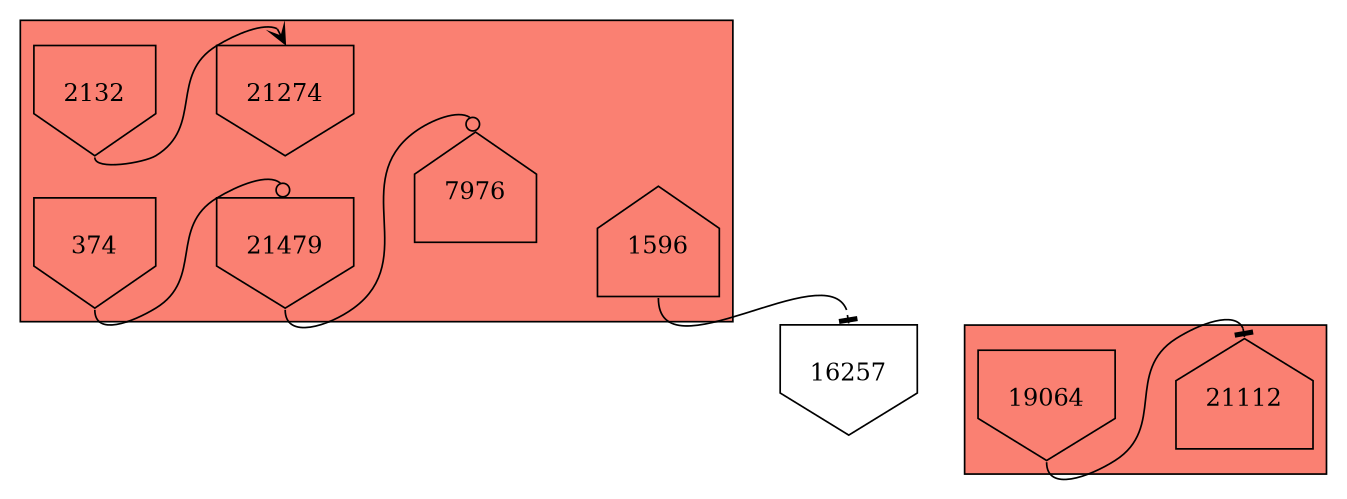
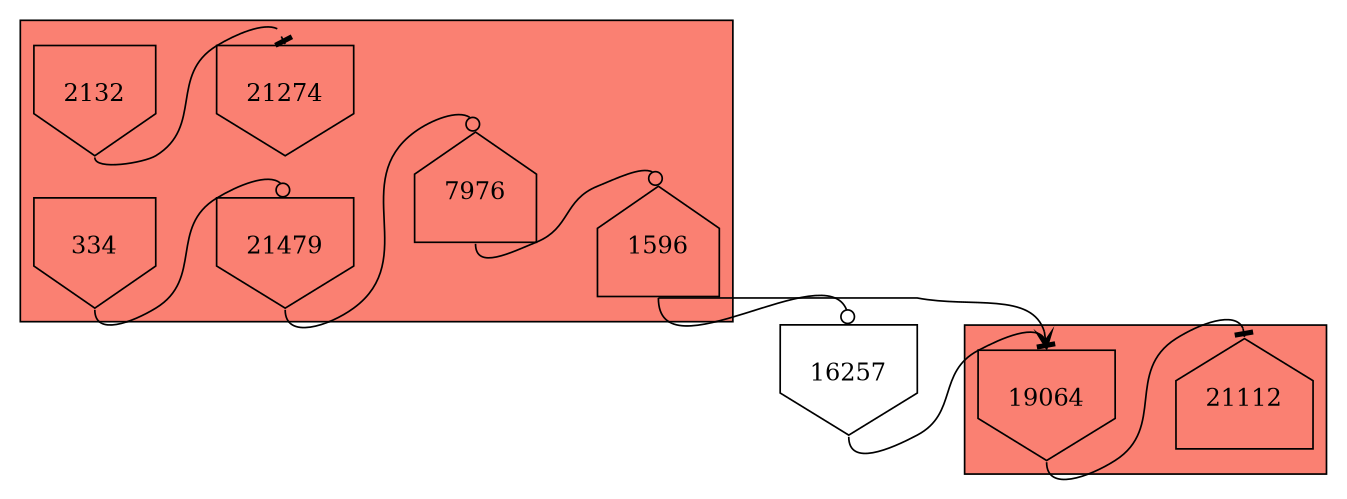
(186, 101) -> (186, 101)
none -> (563, 220)
(95, 247) -> (95, 247)
none -> (857, 298)
(747, 313) -> (747, 313)
none -> (946, 397)
